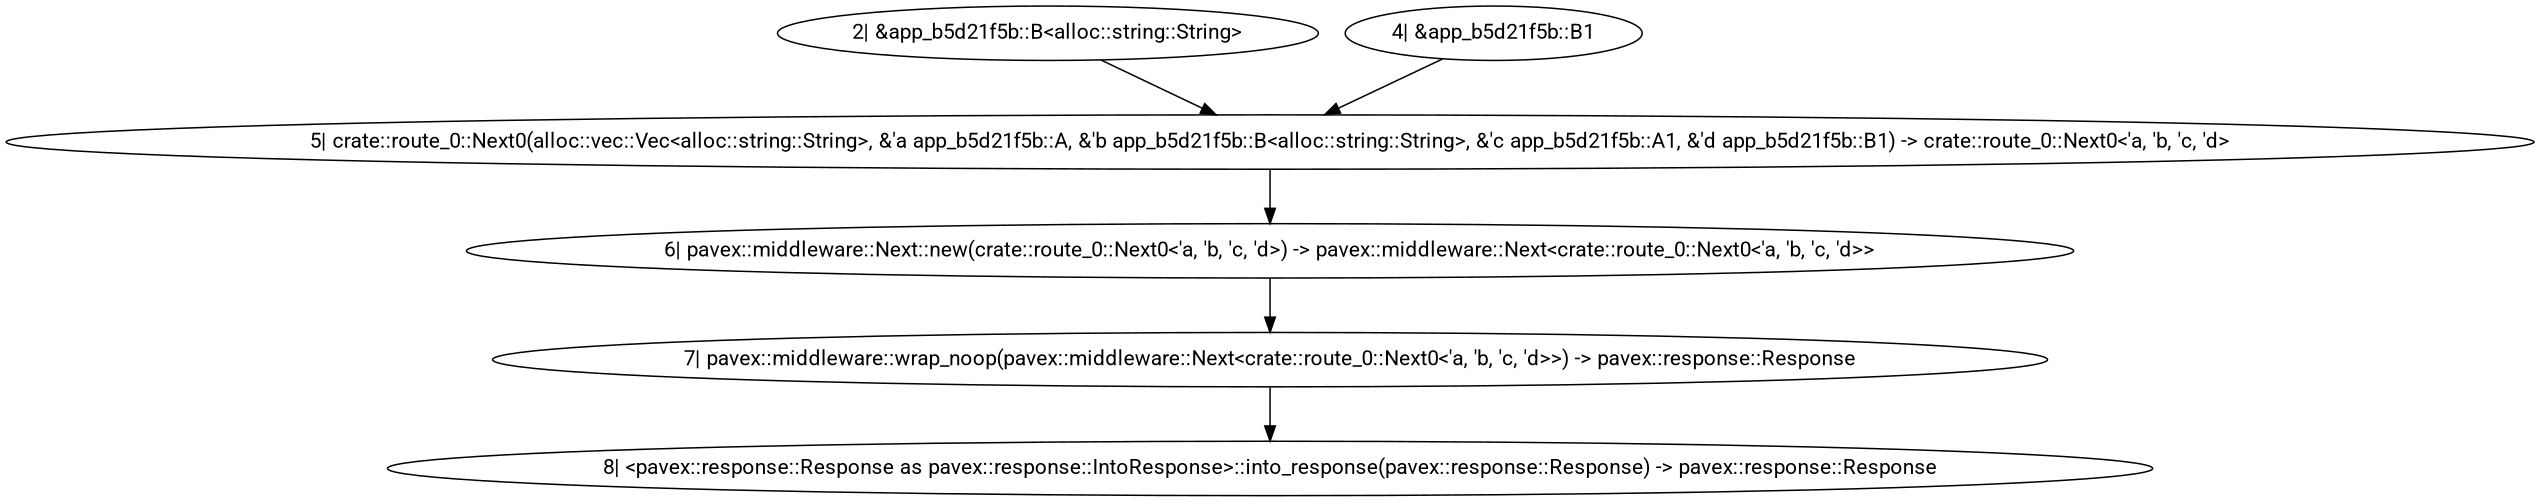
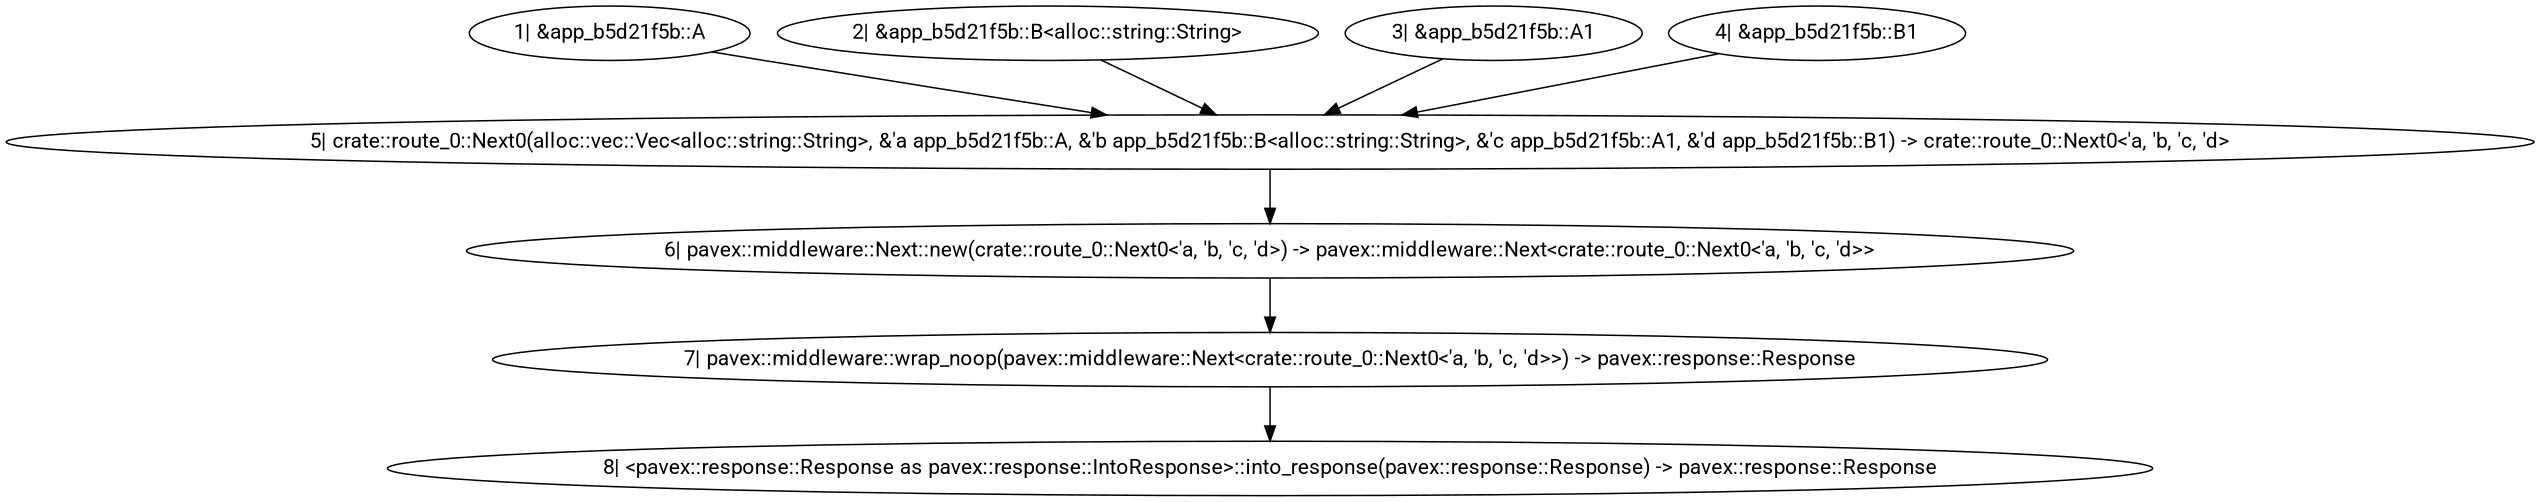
none -> (610, 33)
none -> (1494, 33)
